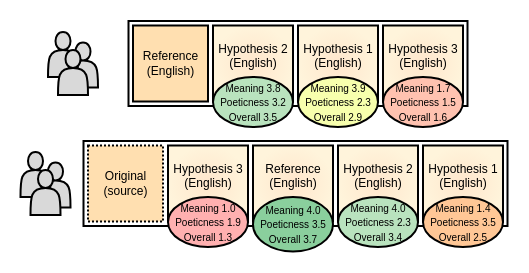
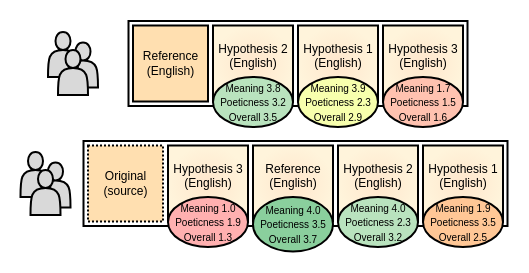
(379, 223) -> (379, 223)
(464, 223) -> (464, 223)
